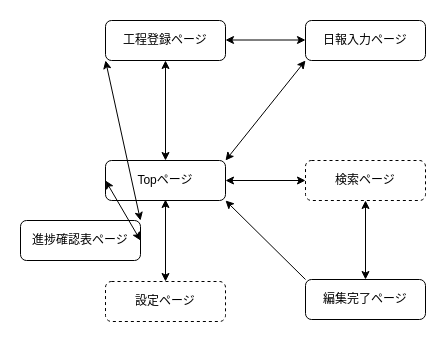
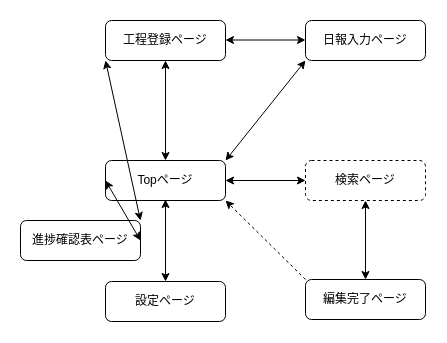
(268, 242) -> (268, 242)
(166, 302) -> (166, 302)
